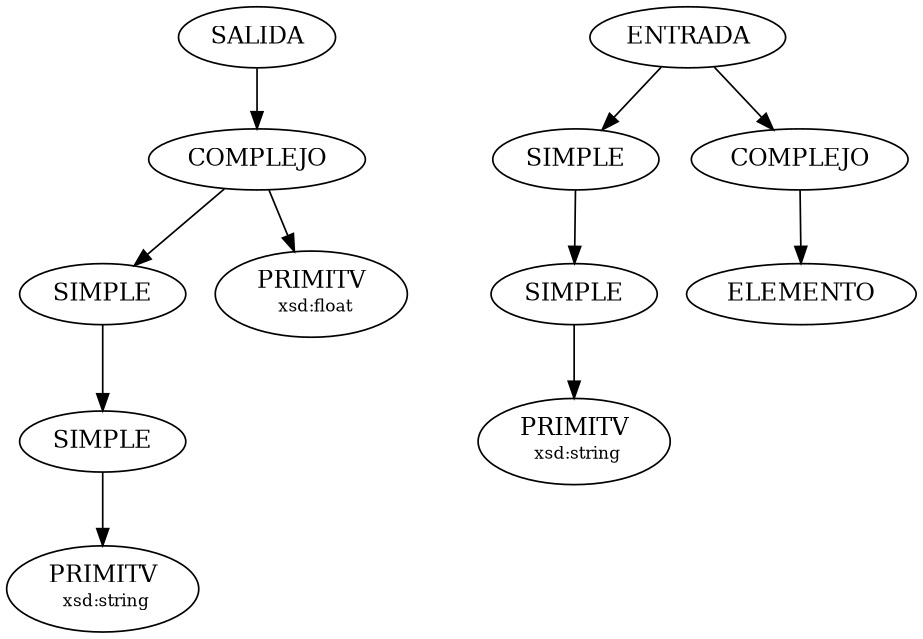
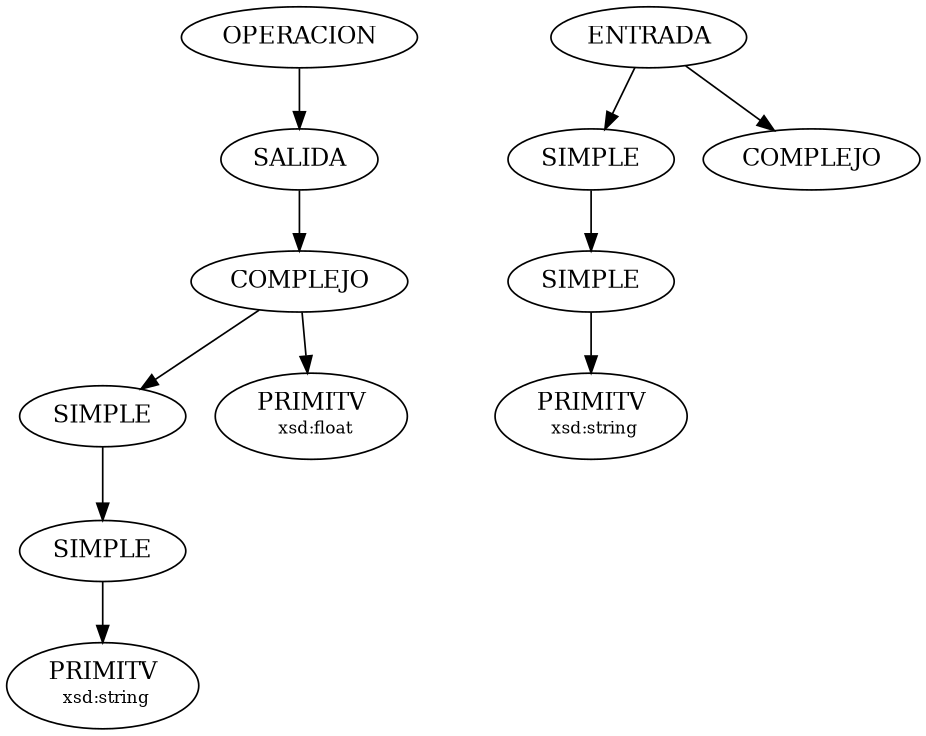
none -> (299, 37)
(801, 294) -> none
